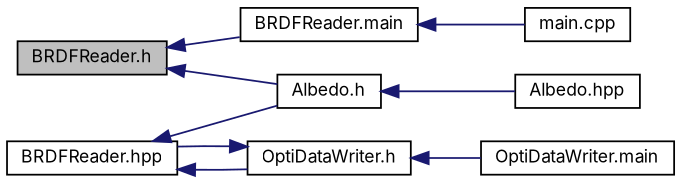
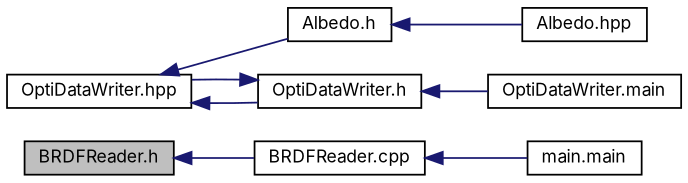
(329, 25) -> (340, 158)
(578, 25) -> (585, 158)
(231, 78) -> none
(92, 158) -> (99, 91)
